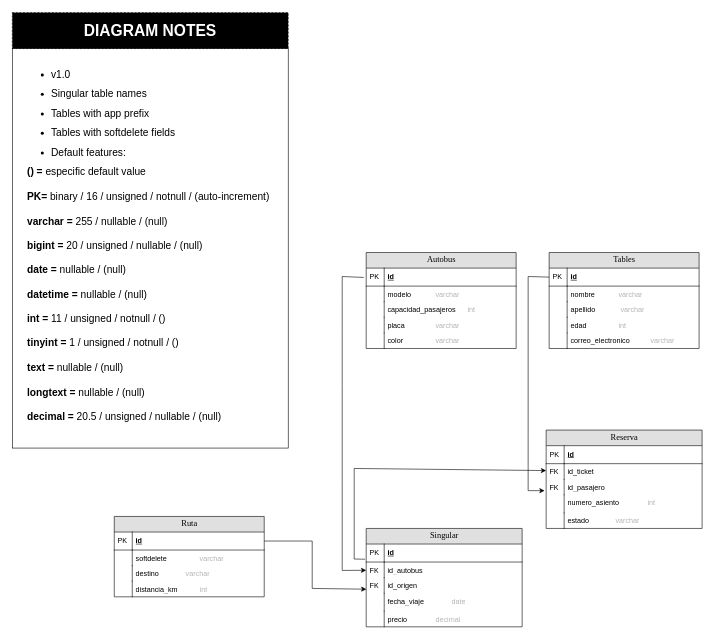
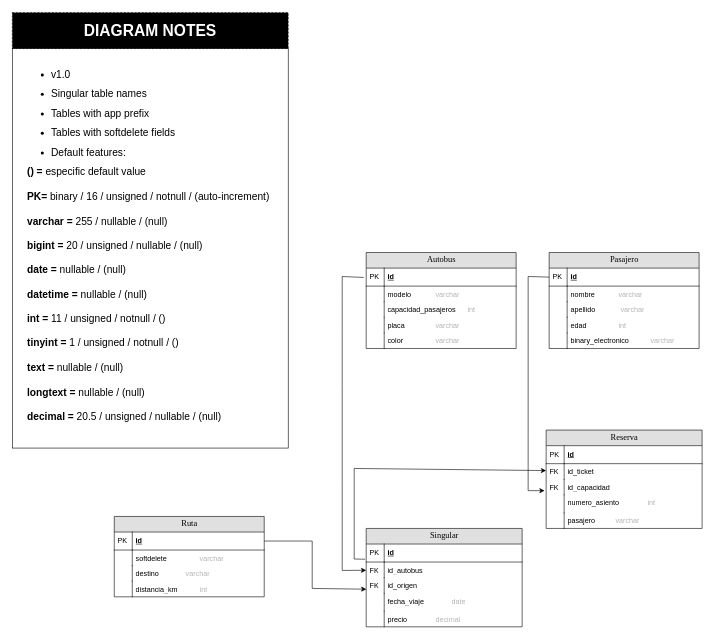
(625, 260) -> (625, 260)
(623, 341) -> (623, 341)
(589, 488) -> (590, 488)
(598, 521) -> (602, 521)
